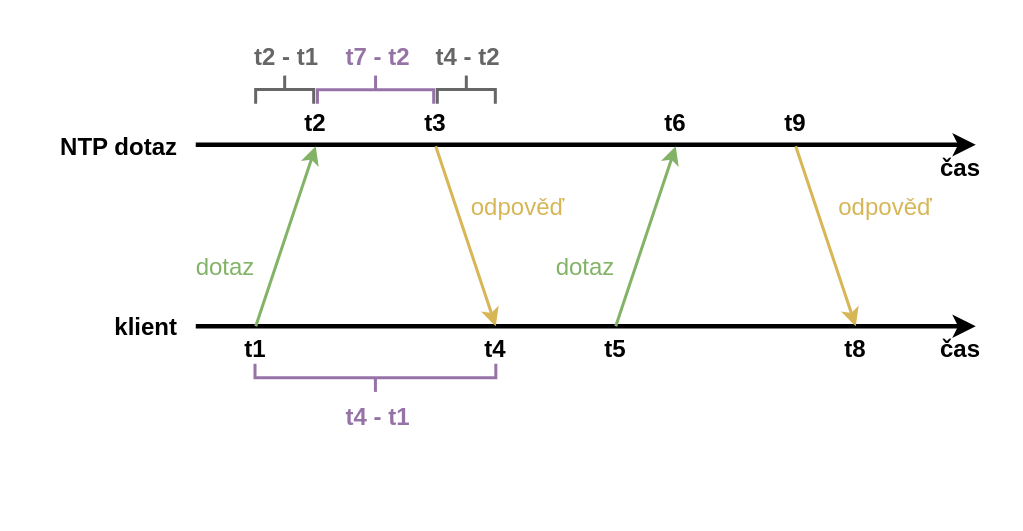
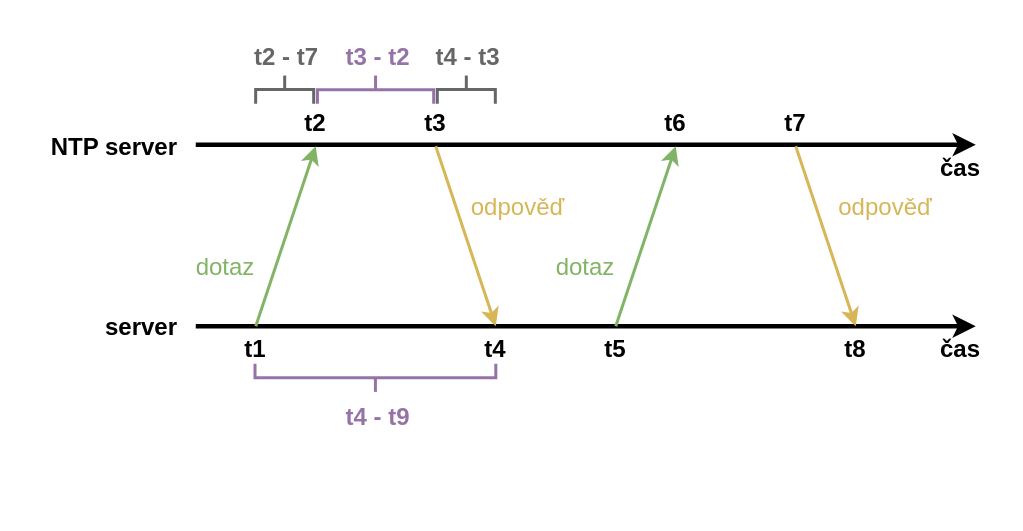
(288, 56) -> (288, 56)
(380, 56) -> (380, 56)
(470, 56) -> (470, 56)
(796, 122) -> (796, 122)
(135, 146) -> (130, 146)
(152, 326) -> (148, 326)
(380, 416) -> (380, 416)
